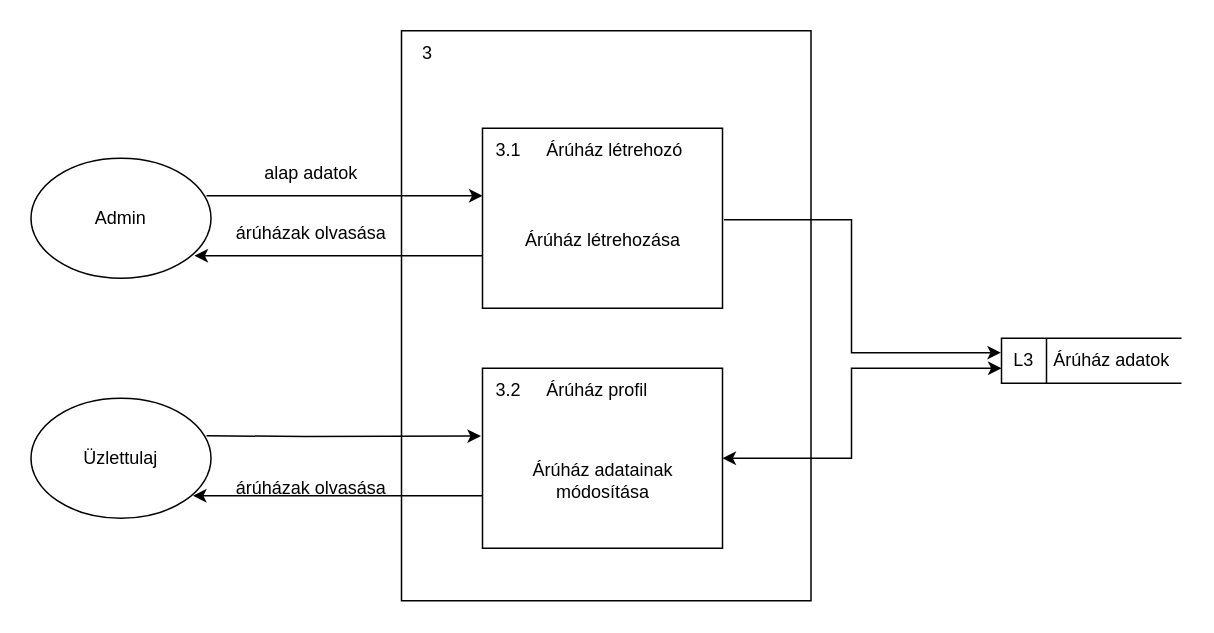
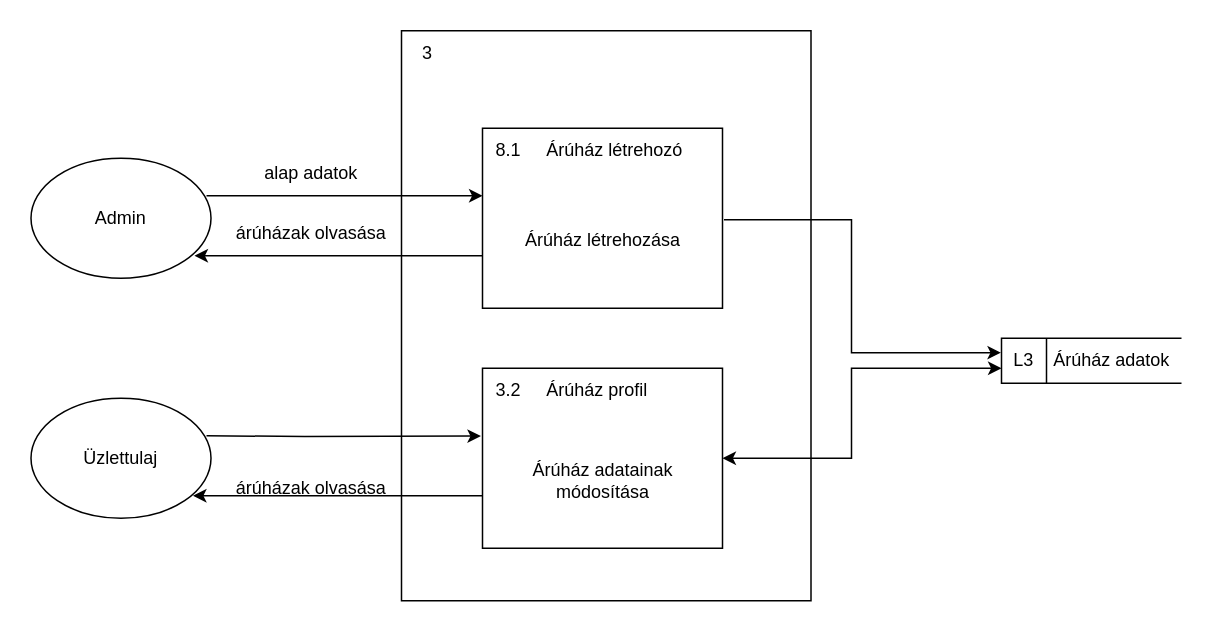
(509, 151) -> (509, 151)
